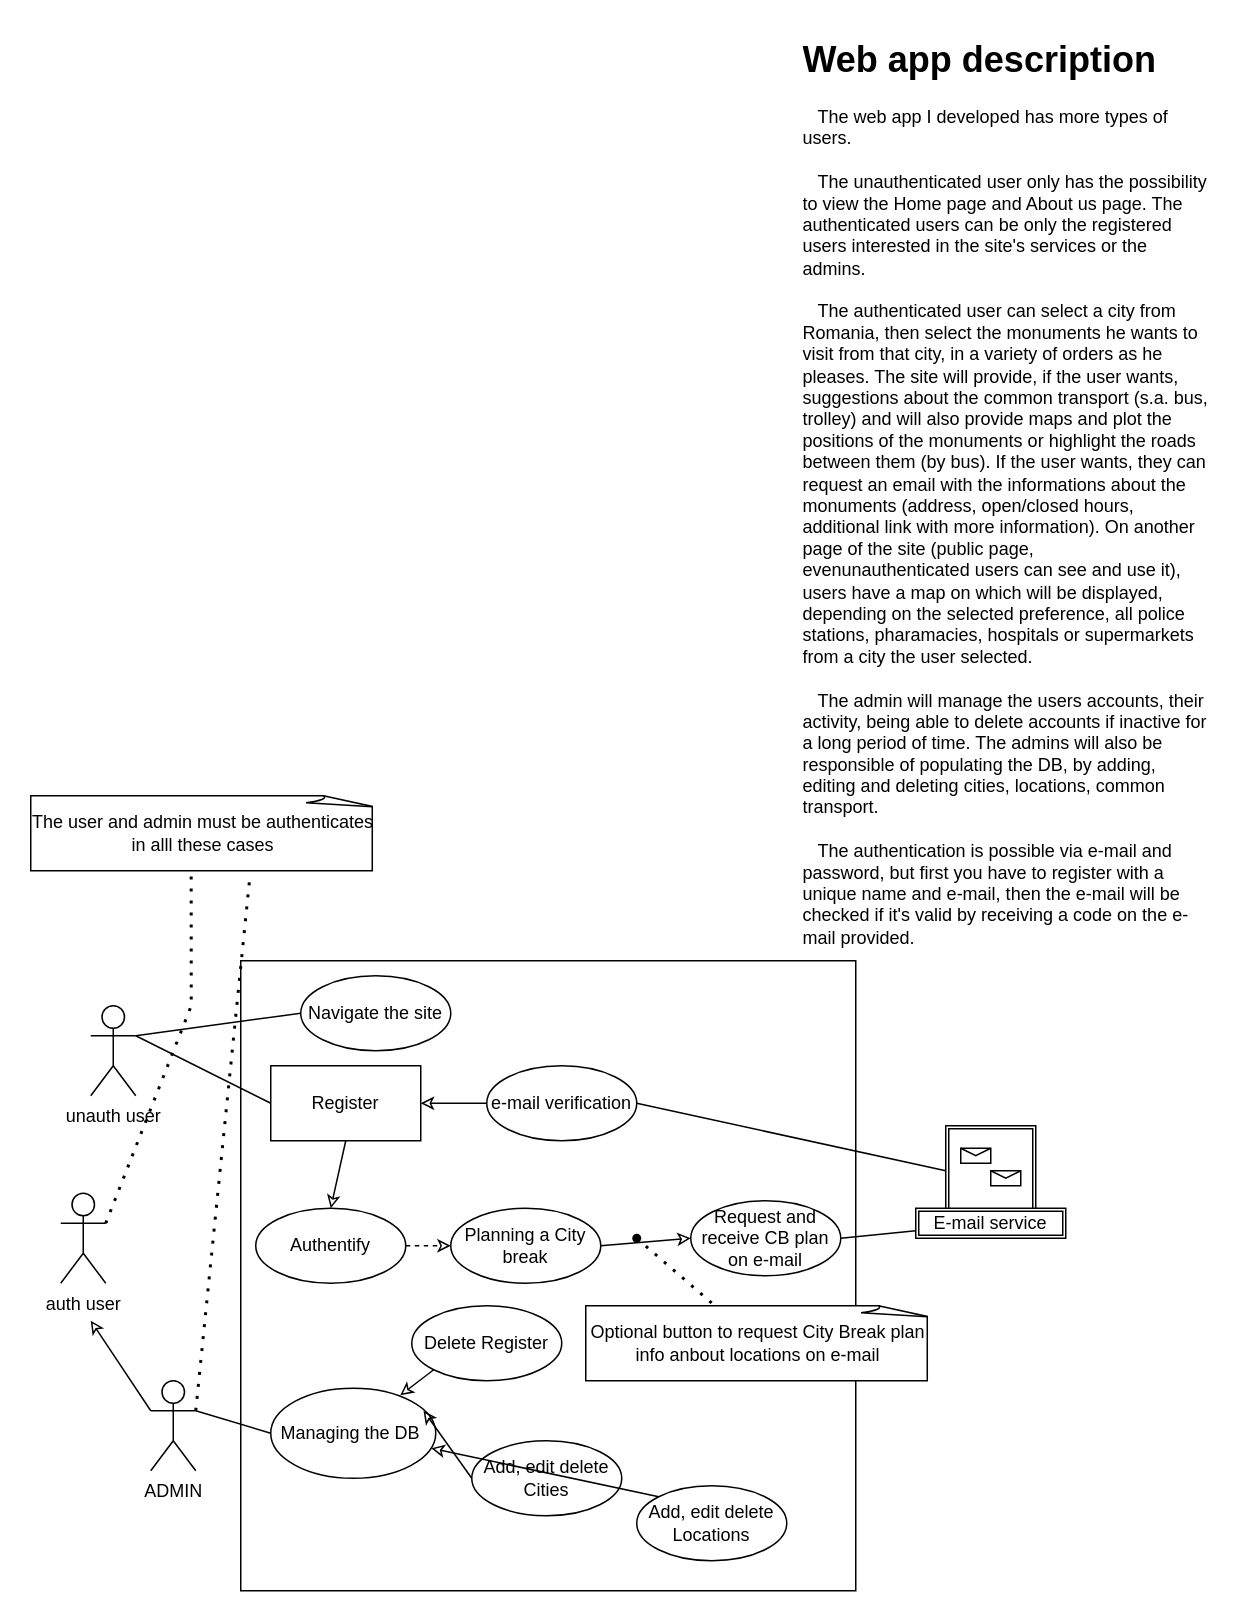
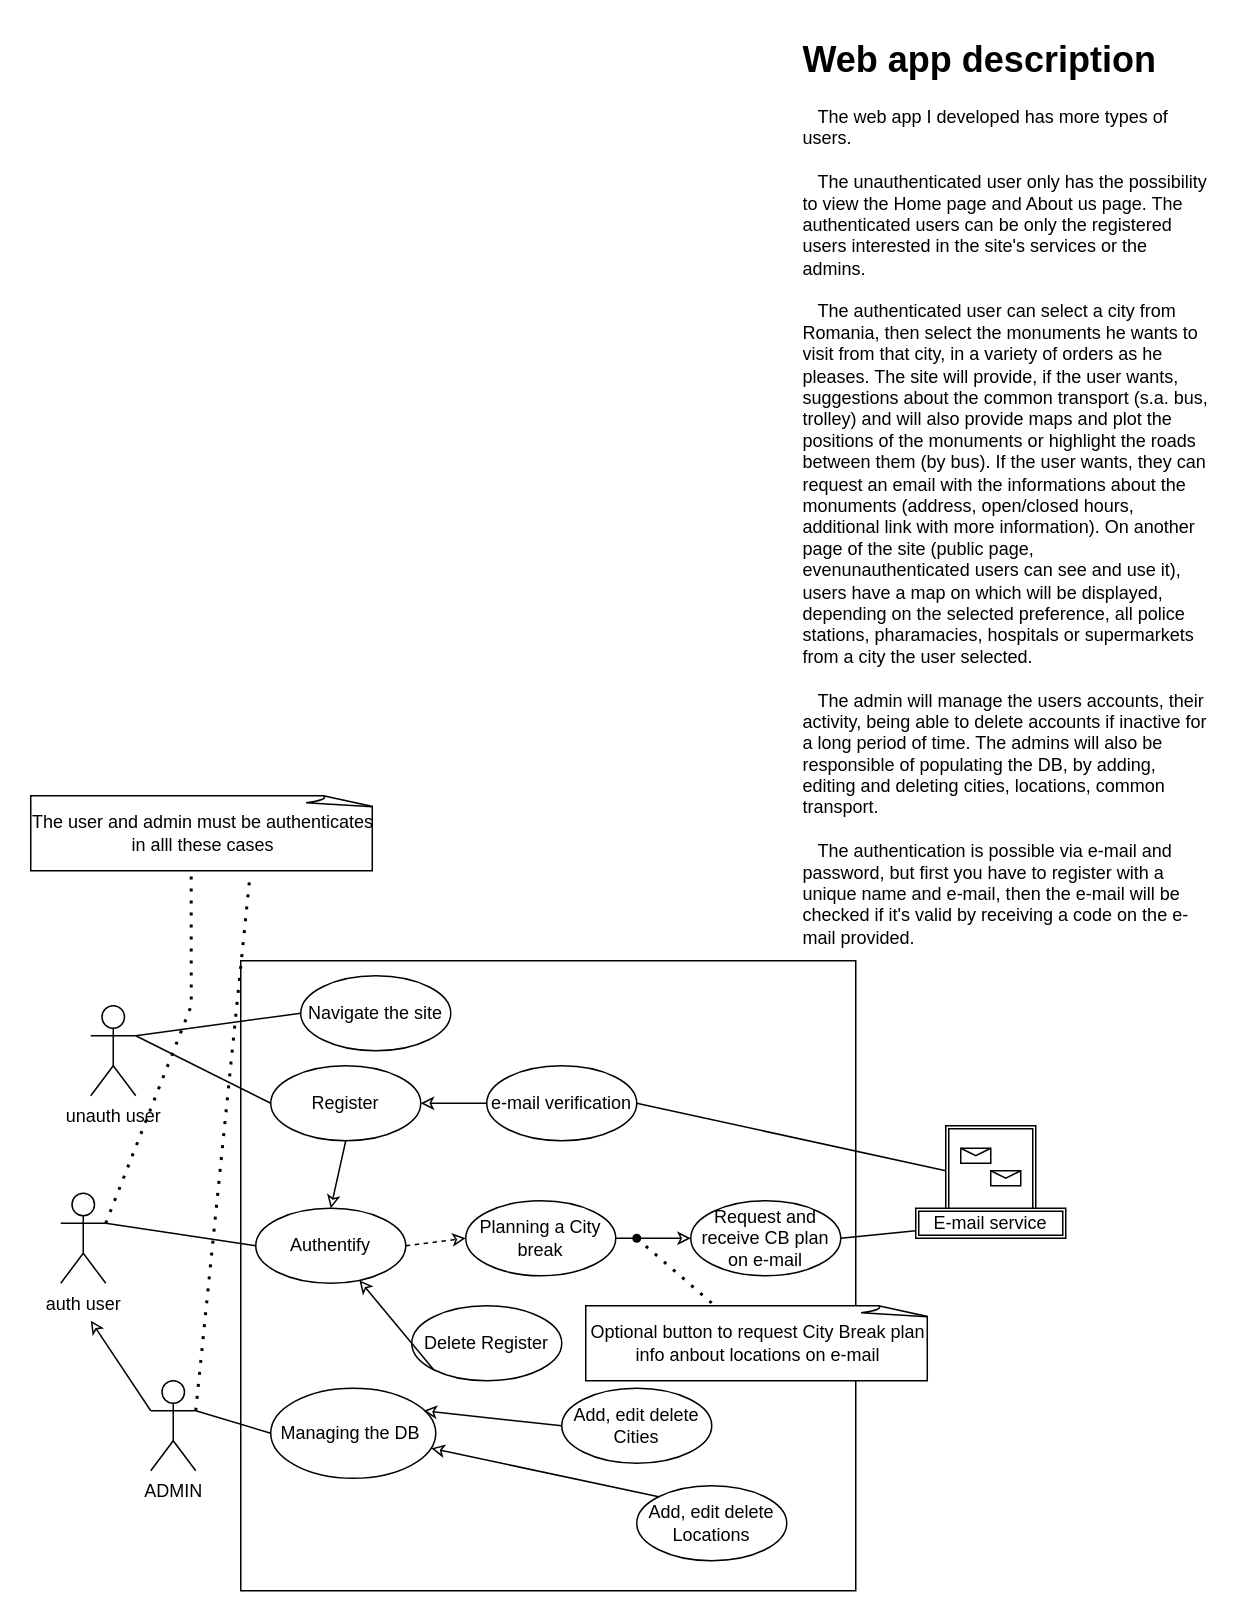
(346, 1103) -> (346, 1103)
none -> (181, 1235)
(526, 1246) -> (541, 1238)
(421, 1380) -> (400, 1329)
(547, 1478) -> (637, 1426)
